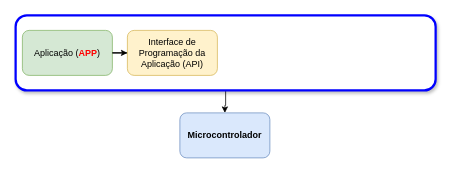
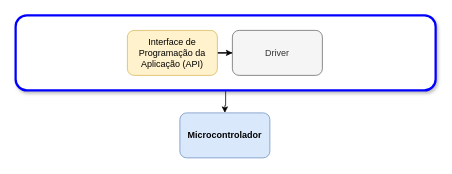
(67, 53) -> none
(122, 53) -> none
none -> (227, 53)
none -> (277, 53)
